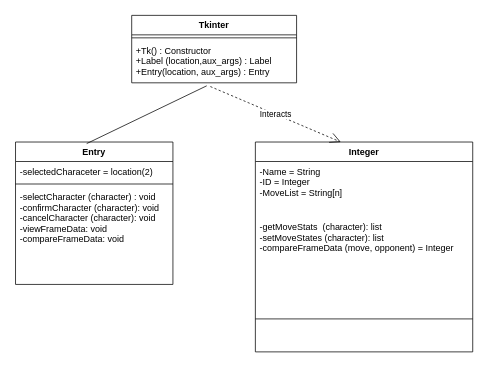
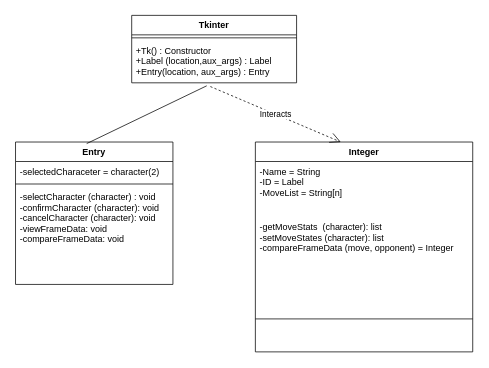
(97, 172) -> (102, 172)
(291, 172) -> (291, 172)
